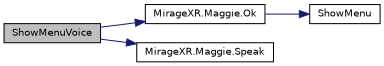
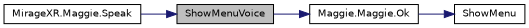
(205, 14) -> (364, 14)
(114, 41) -> (154, 14)
